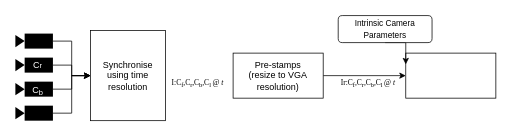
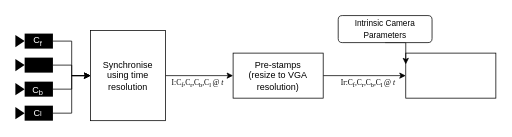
none -> (38, 41)
(38, 65) -> none
none -> (197, 75)
none -> (38, 113)
